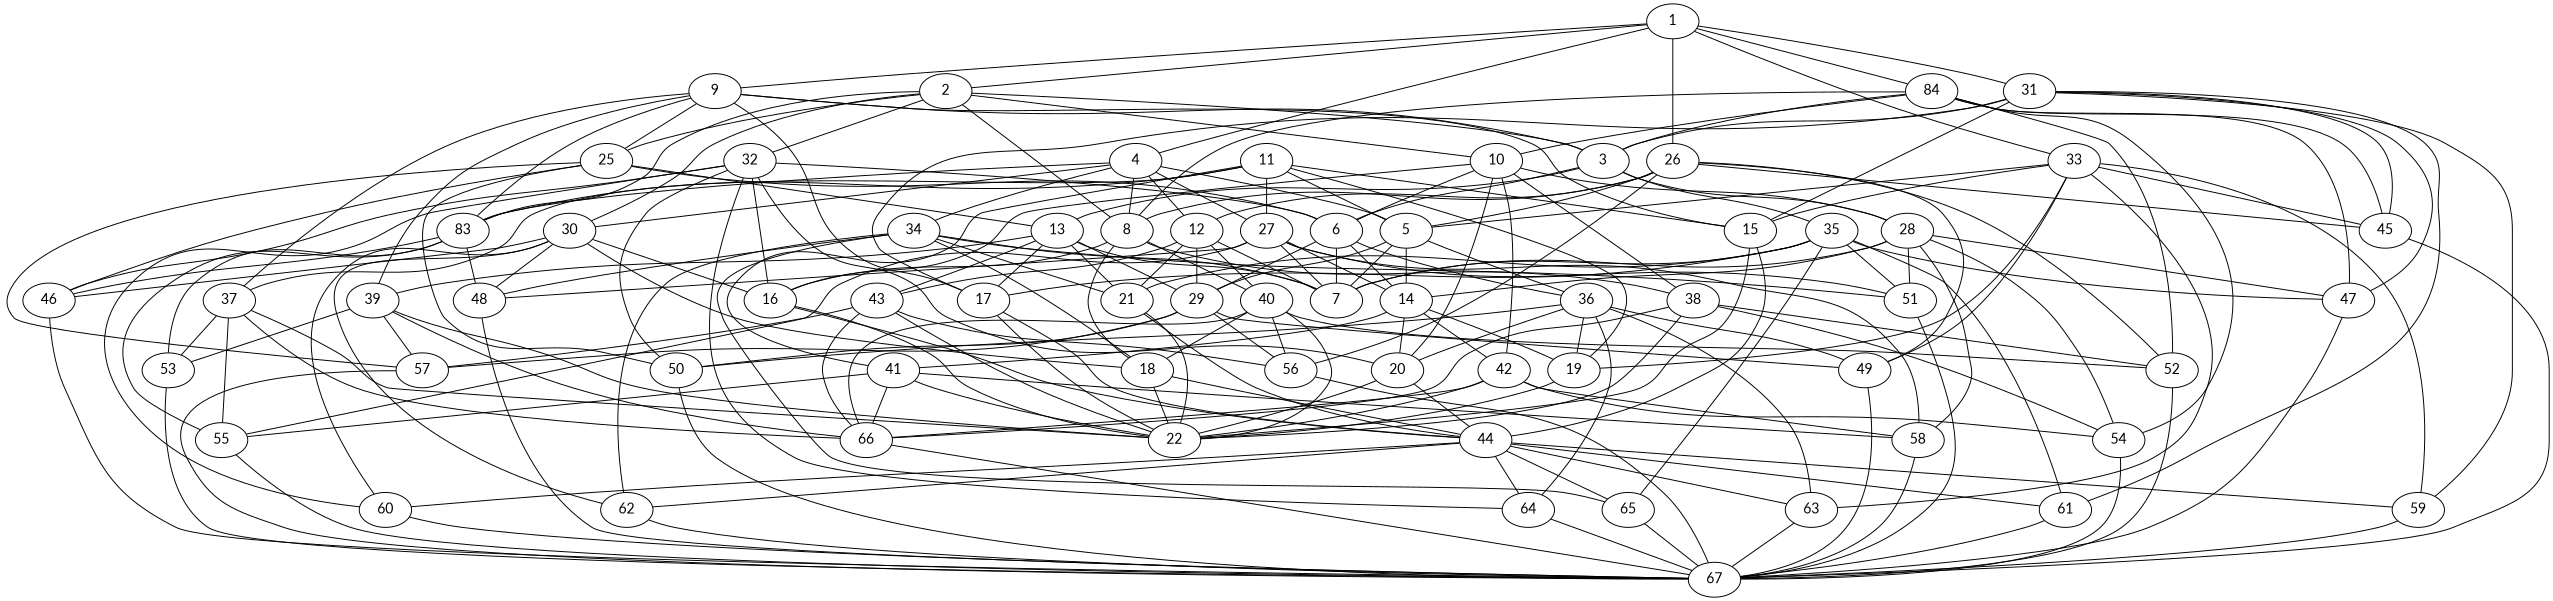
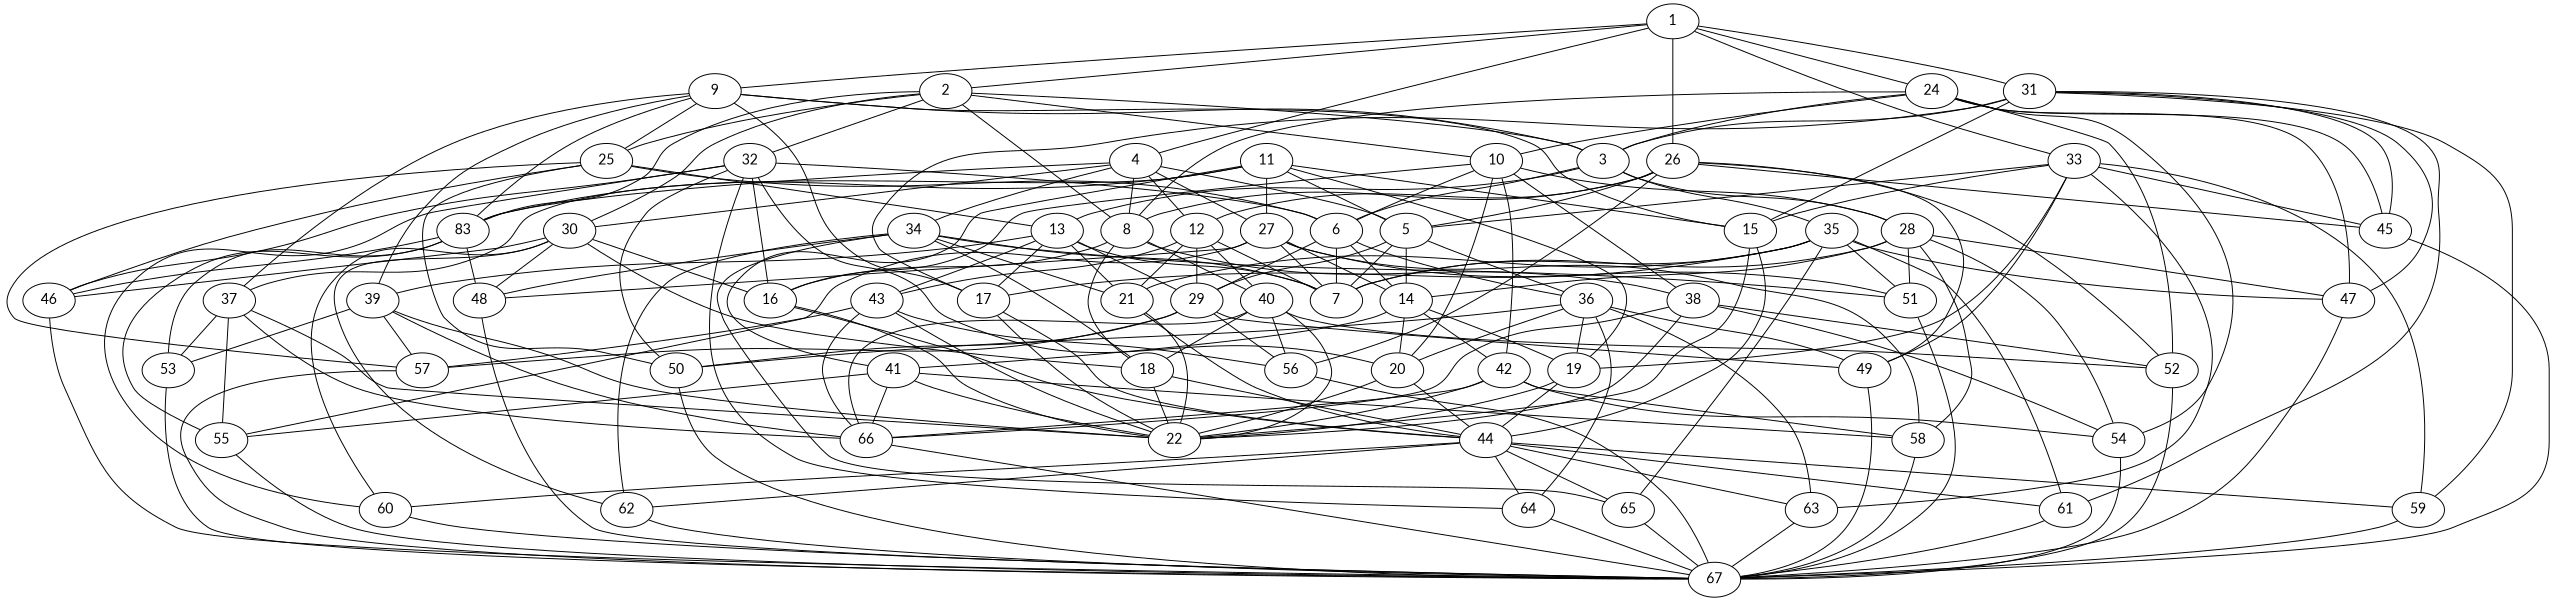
(1932, 91) -> (1932, 91)
none -> (1537, 400)
